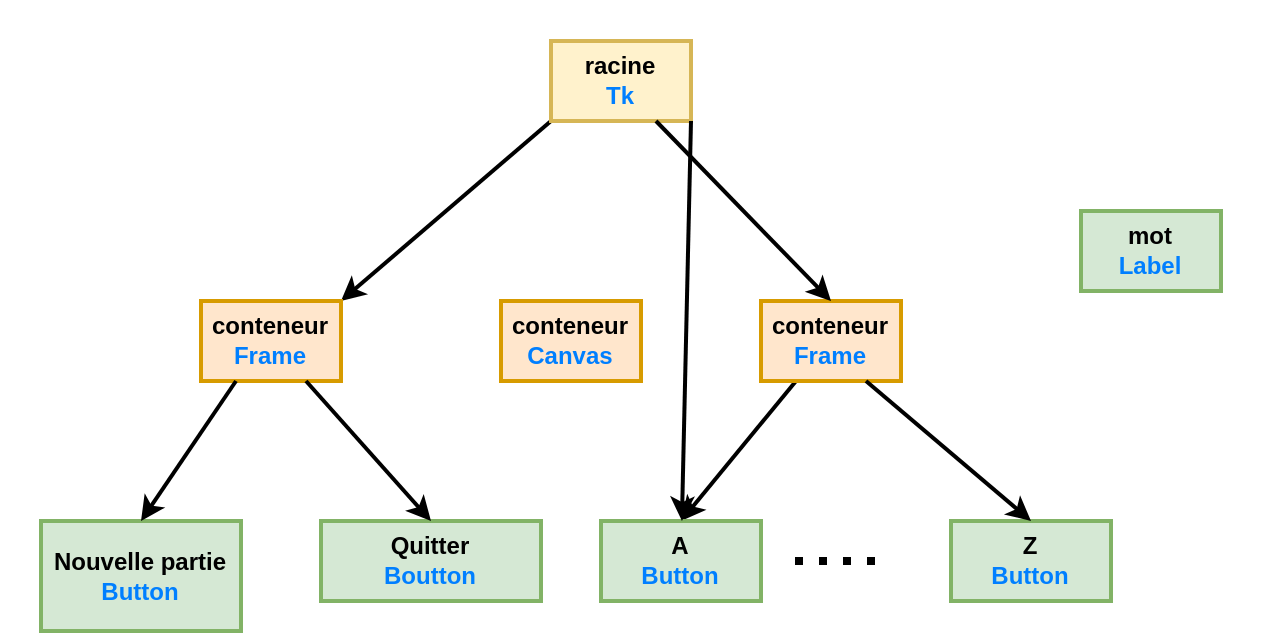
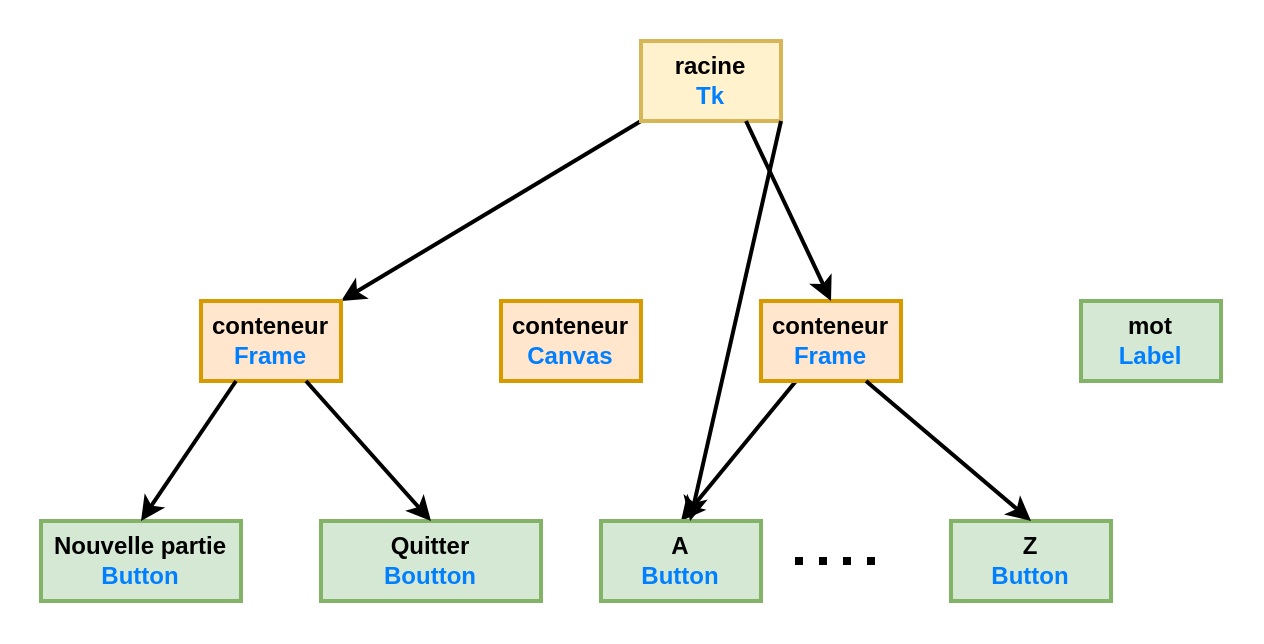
(621, 81) -> (711, 81)
(1151, 251) -> (1151, 341)
(141, 576) -> (141, 561)
